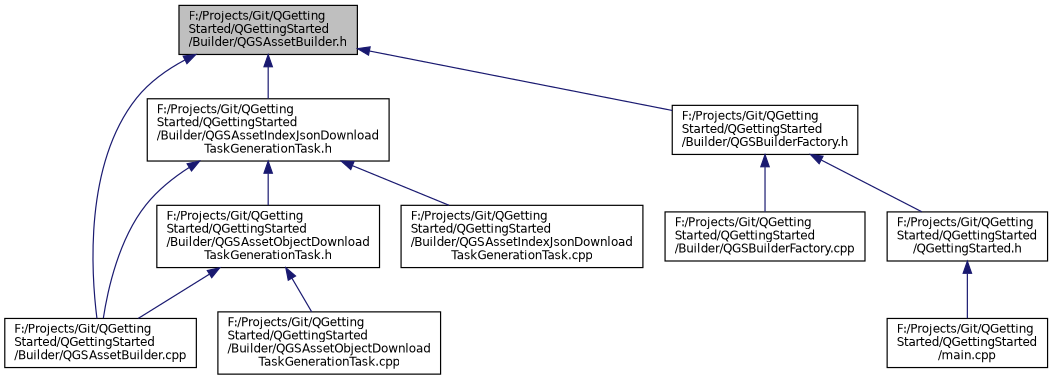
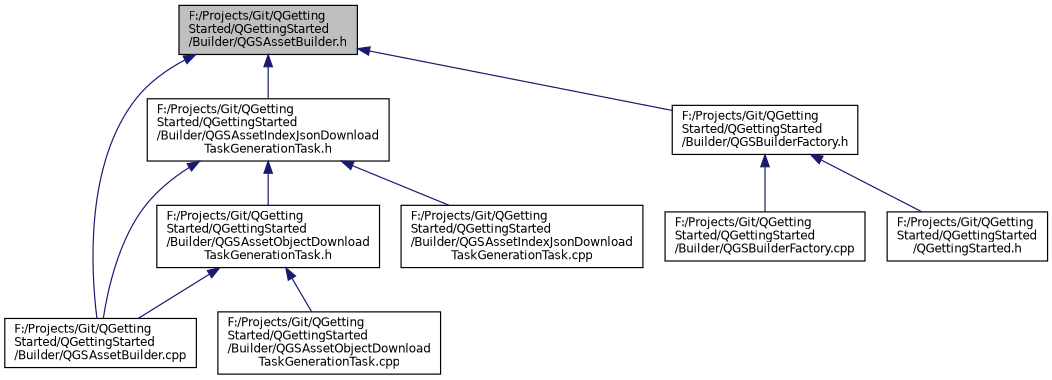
(967, 343) -> none
